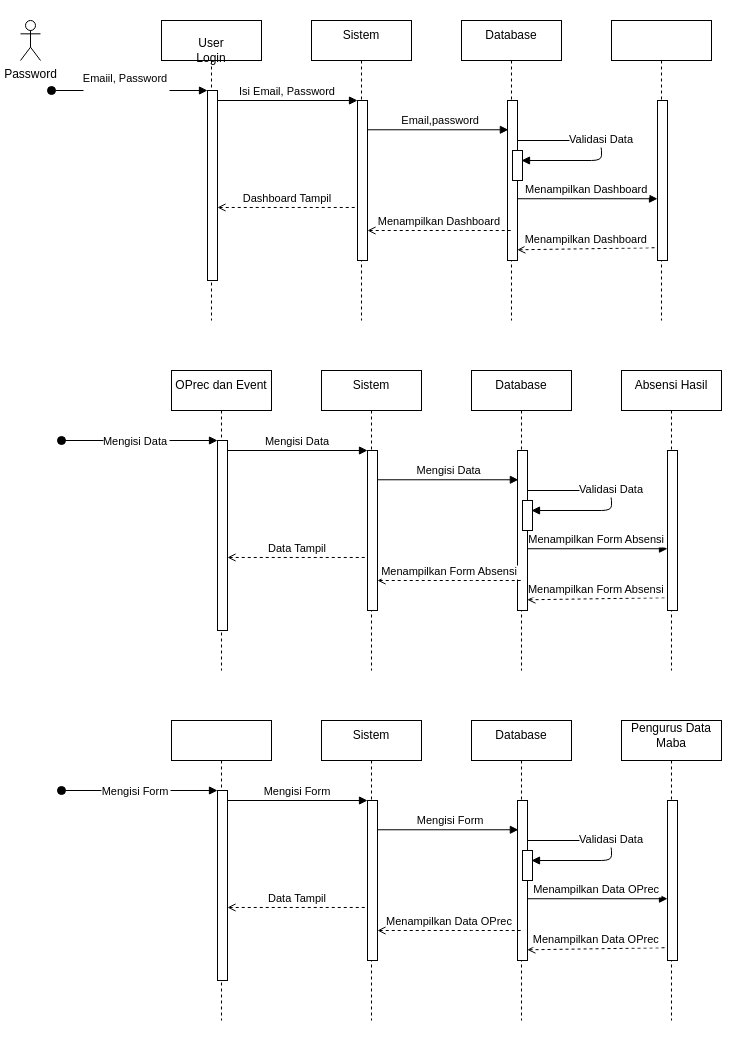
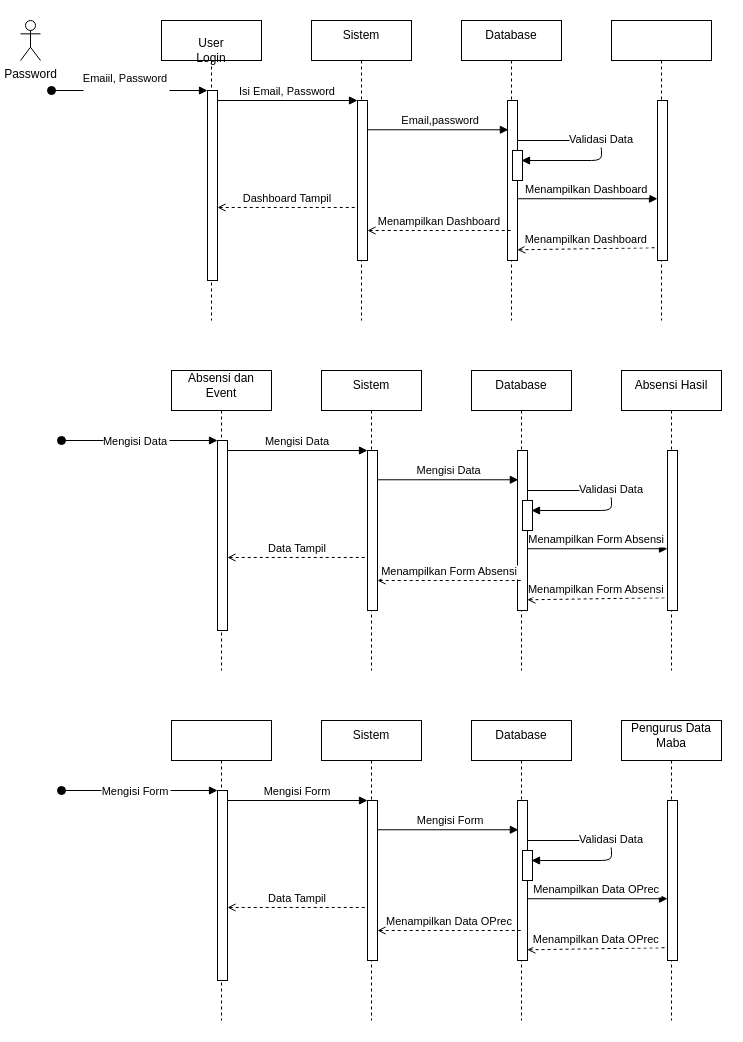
(222, 386) -> (222, 386)
